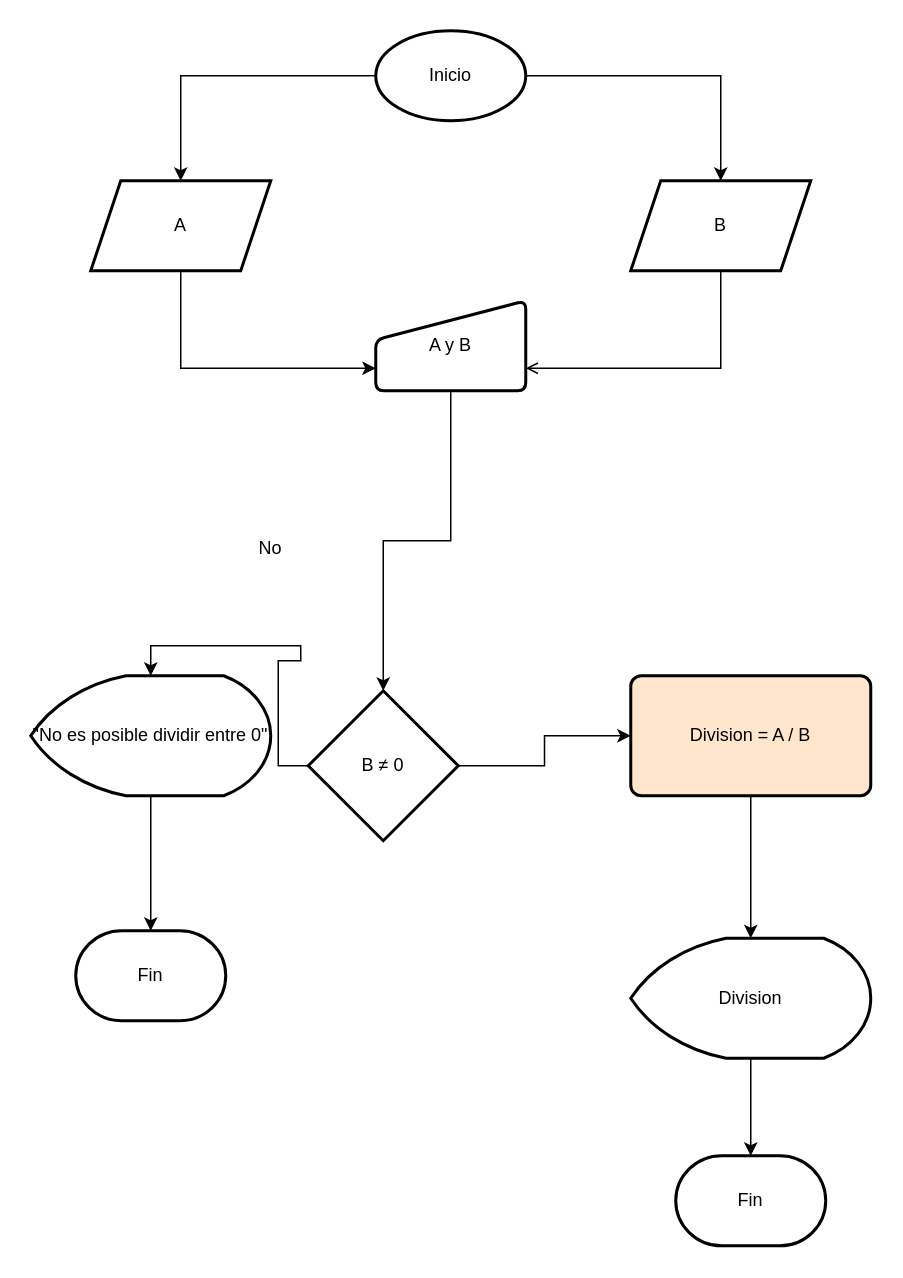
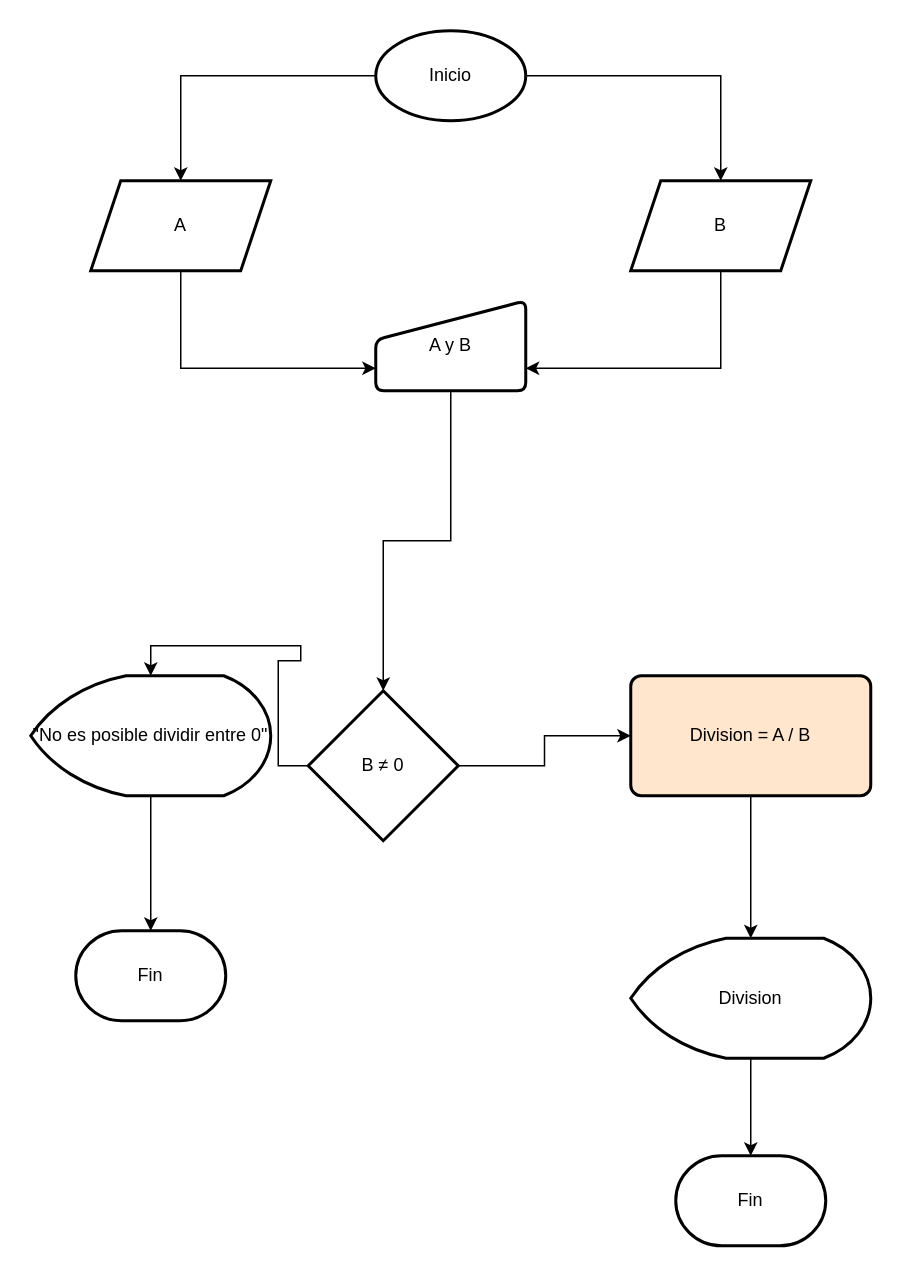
(534, 368) -> (537, 368)
(271, 548) -> none
